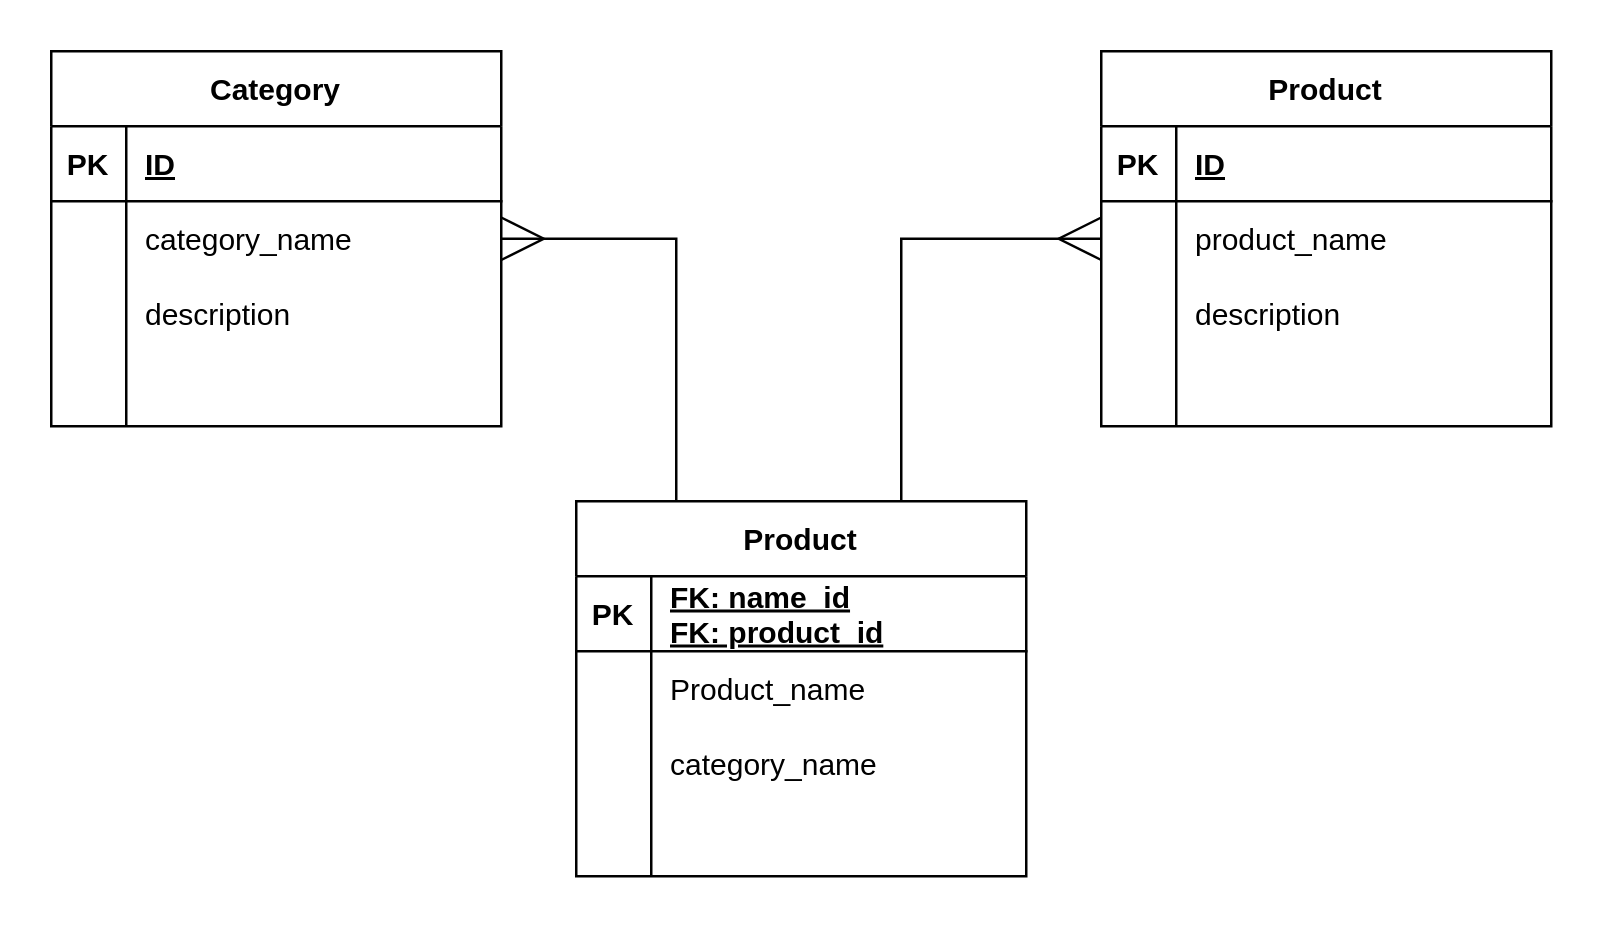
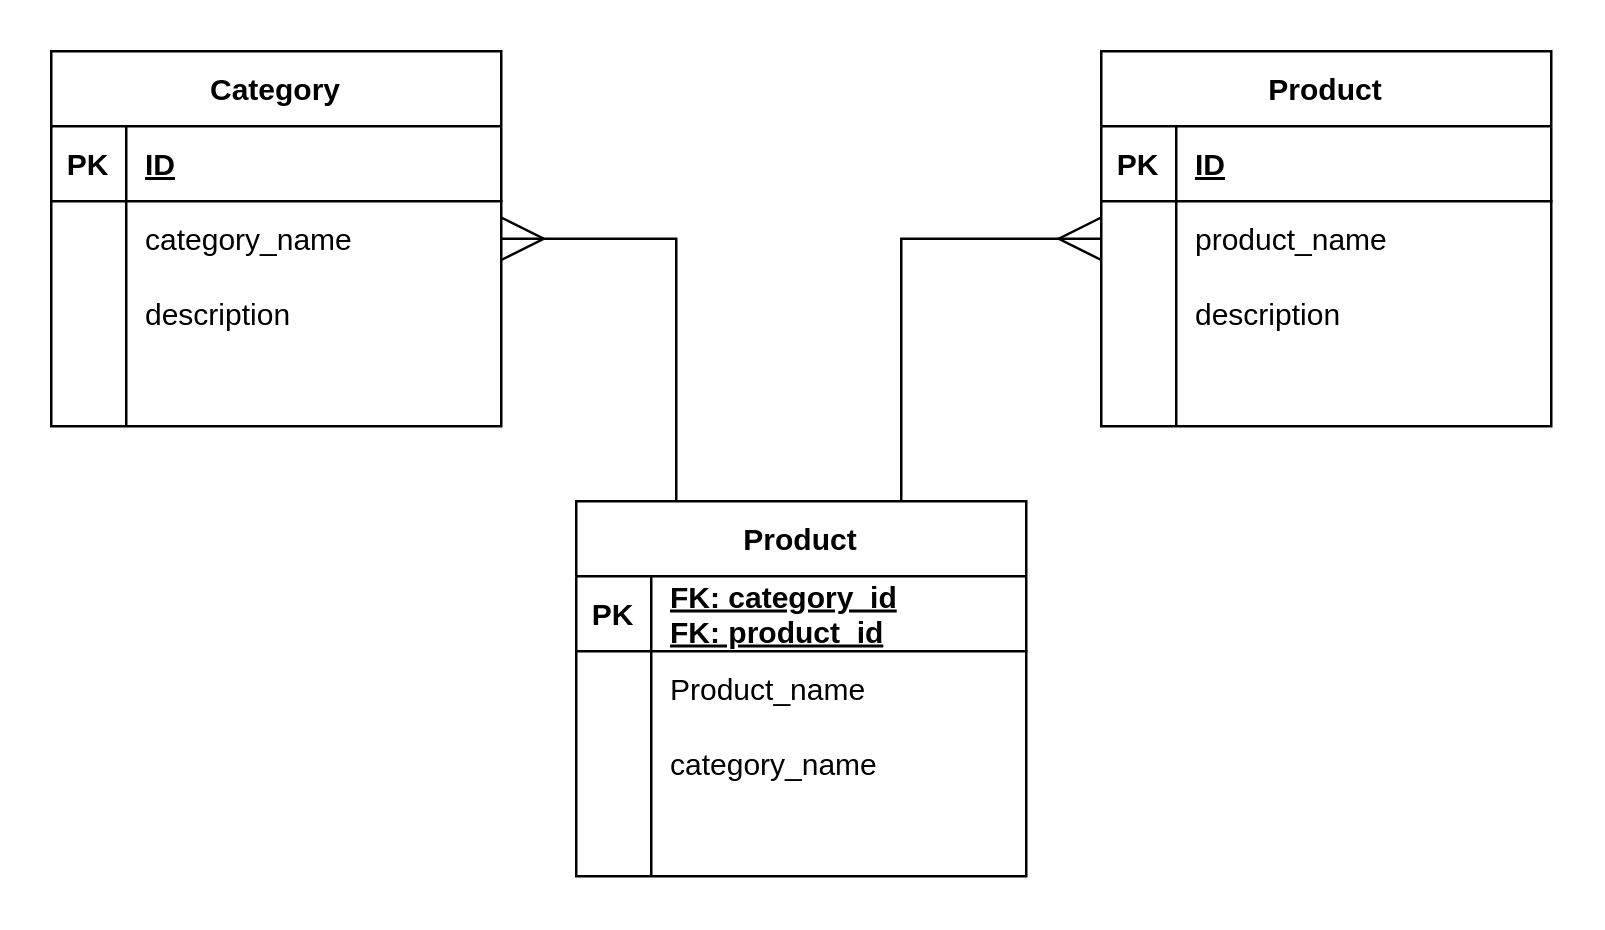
(751, 598) -> (784, 598)
